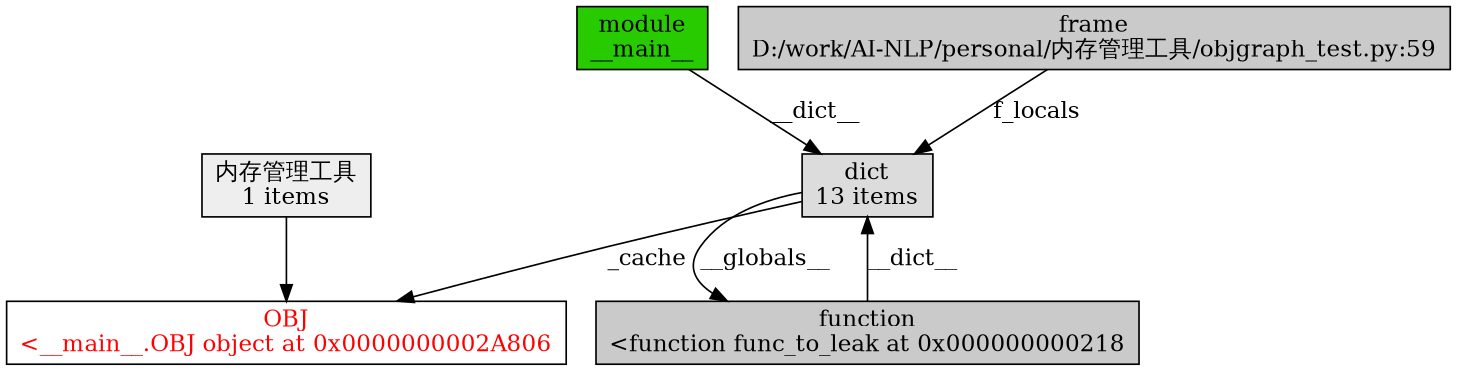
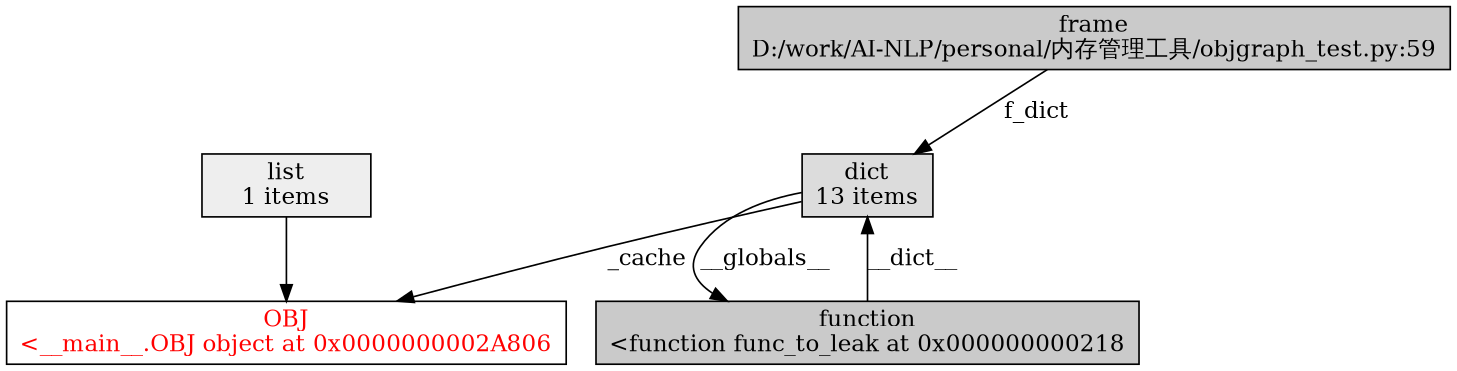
(642, 38) -> none
(1037, 112) -> (1037, 112)
(286, 185) -> (286, 185)
